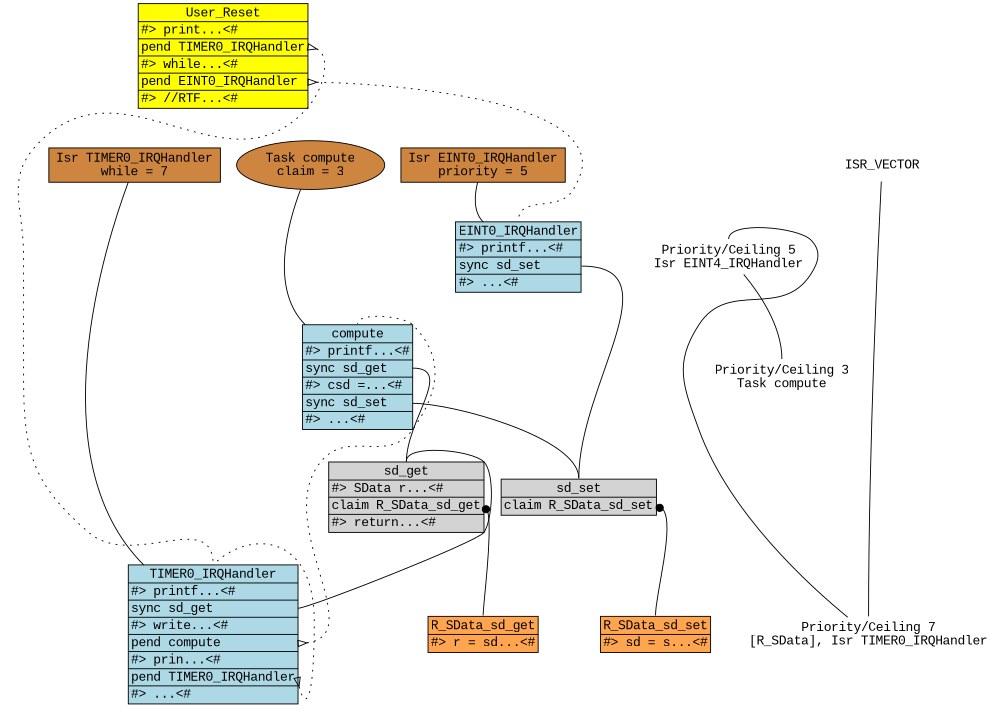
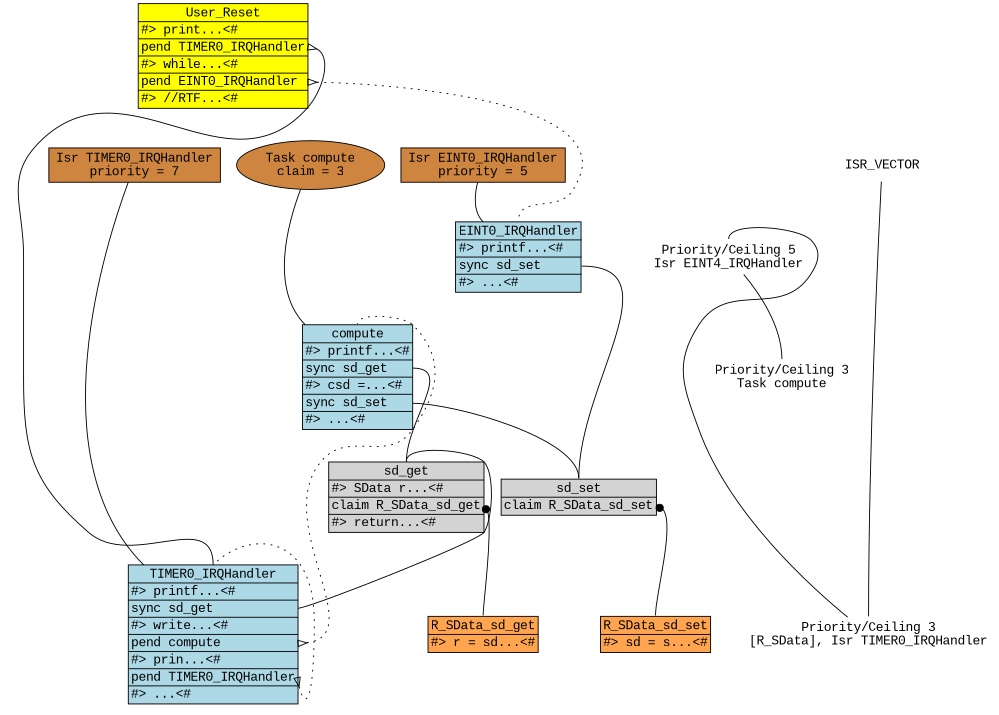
(135, 165) -> (135, 165)
(23, 240) -> (23, 240)
(869, 634) -> (869, 634)
